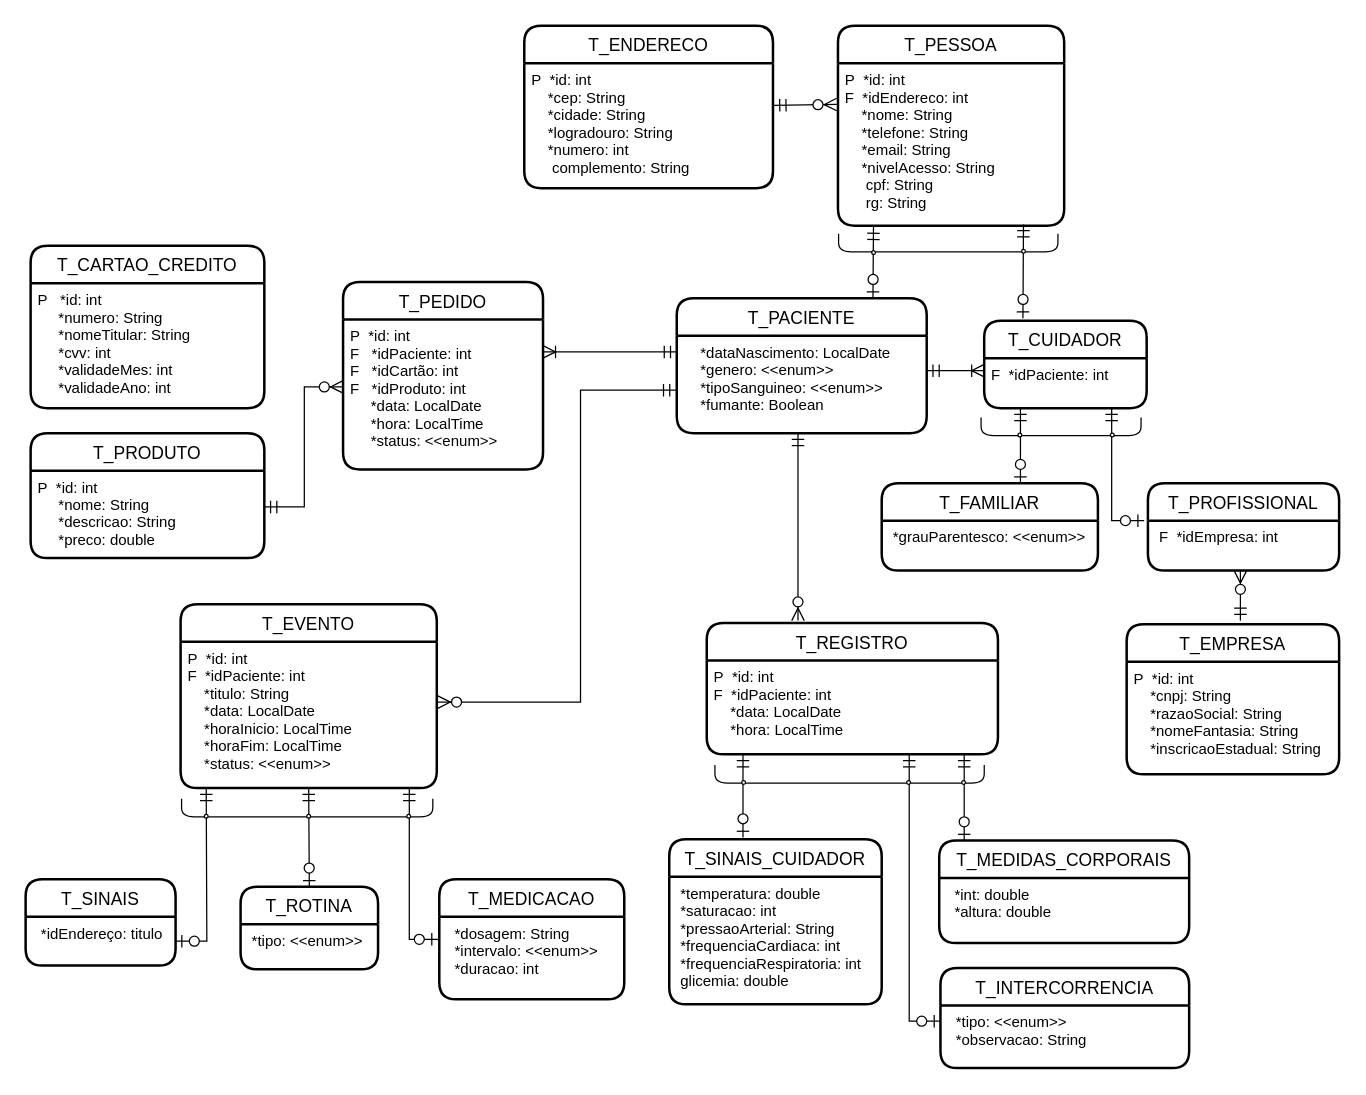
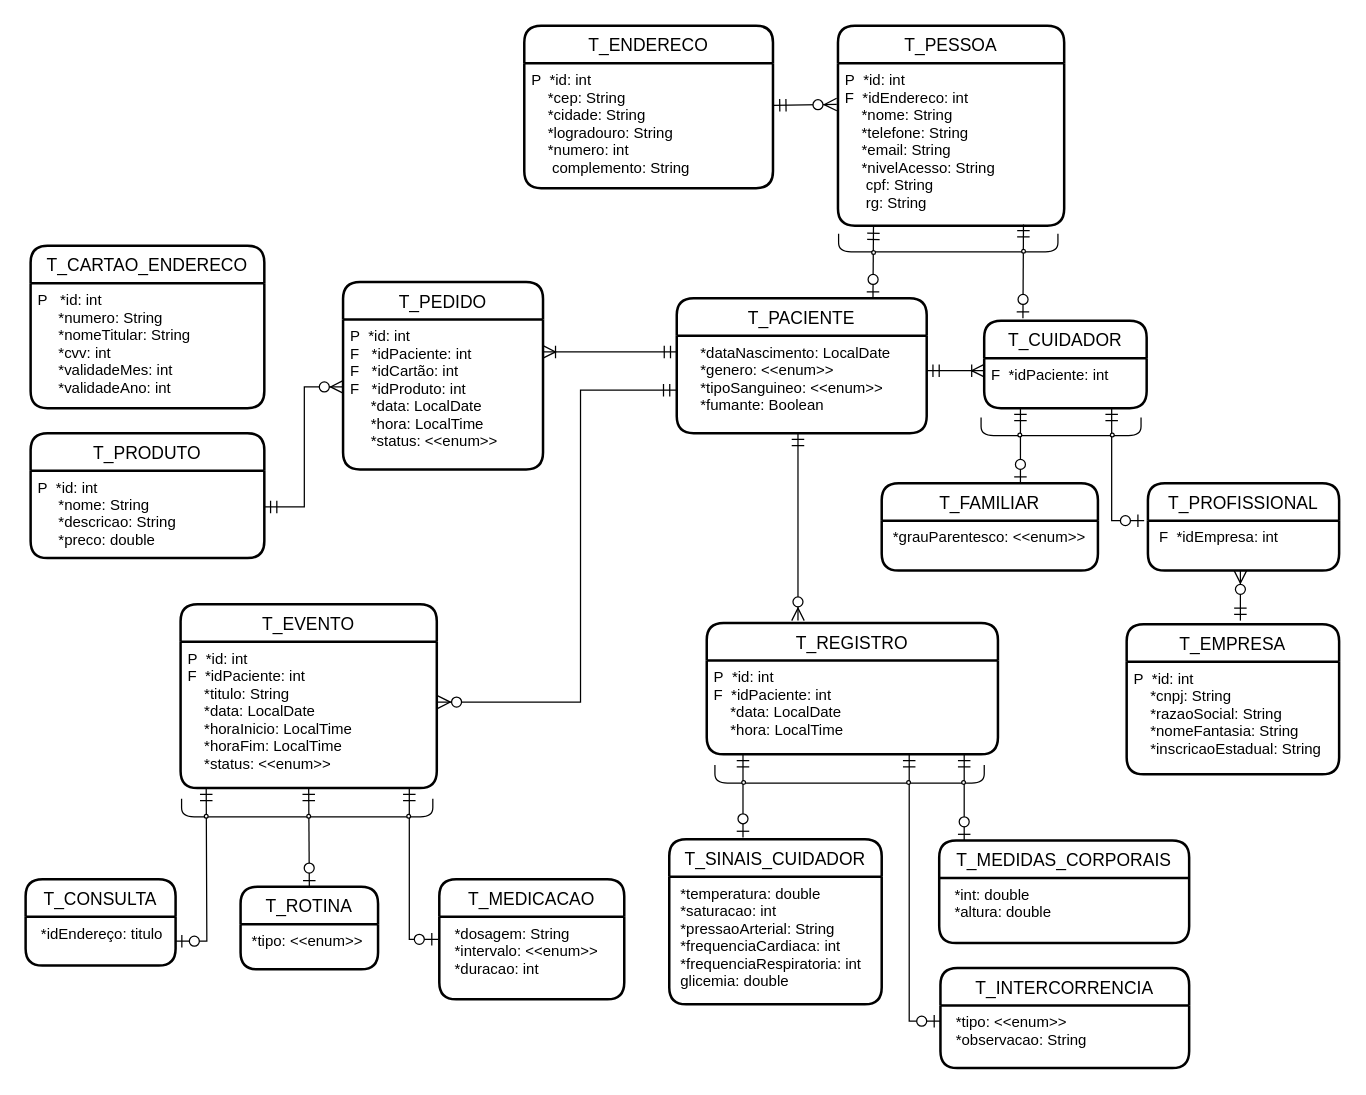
(147, 265) -> (147, 265)
(100, 899) -> (100, 899)
